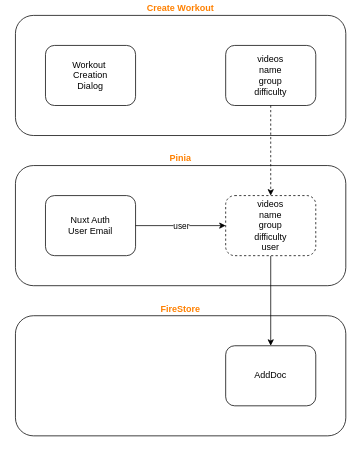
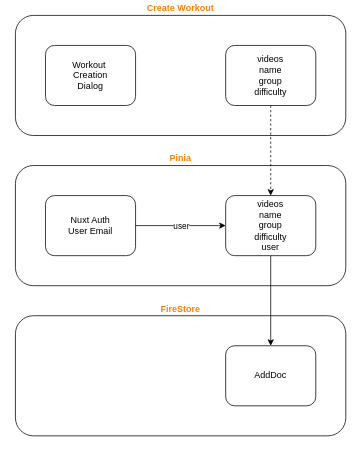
(270, 225) -> (270, 225)
